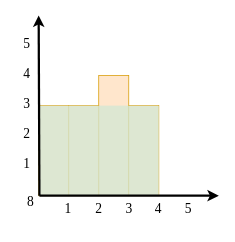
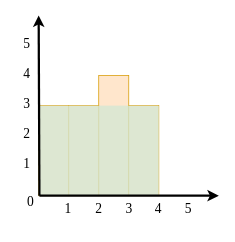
(31, 201) -> (31, 201)
